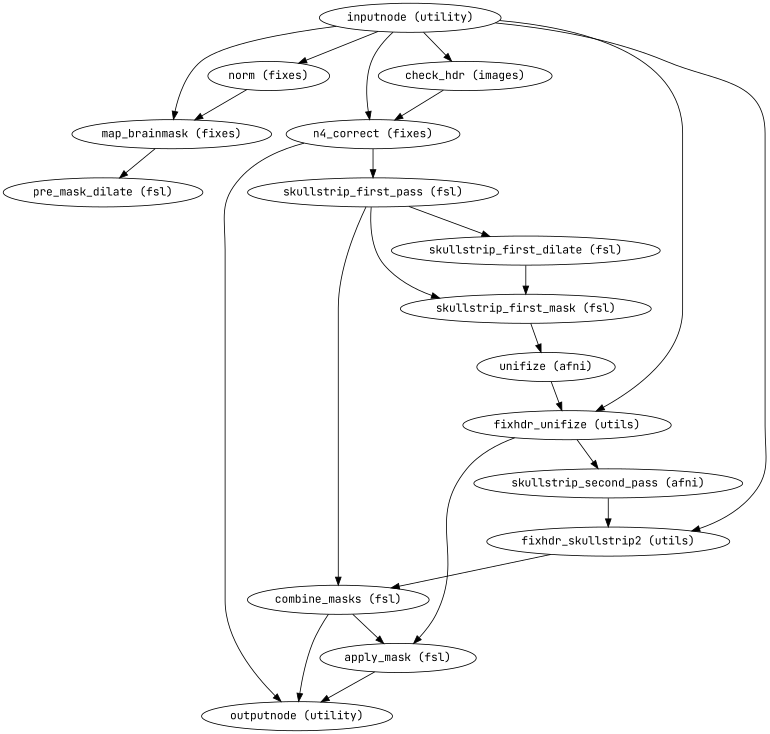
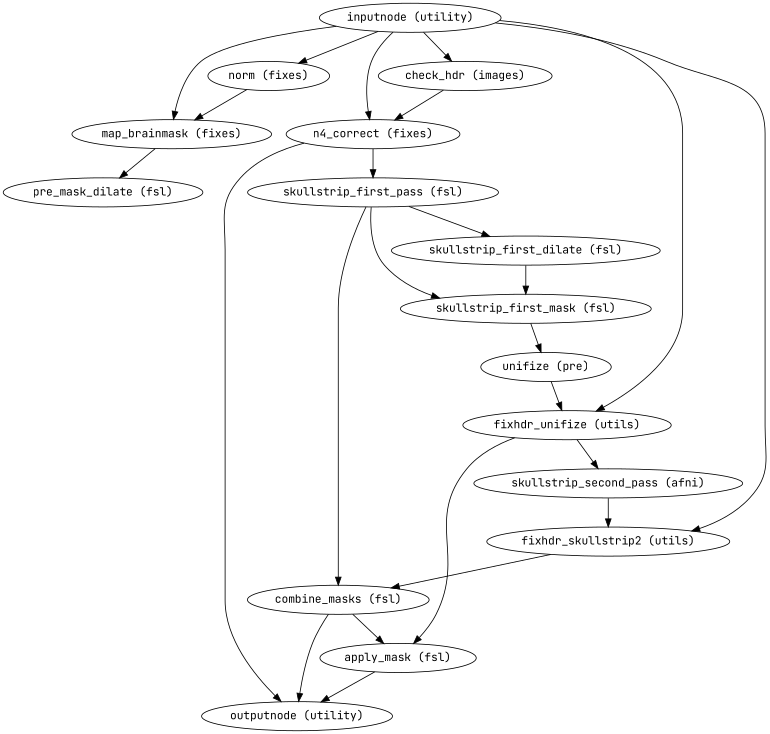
(546, 367) -> (546, 367)
